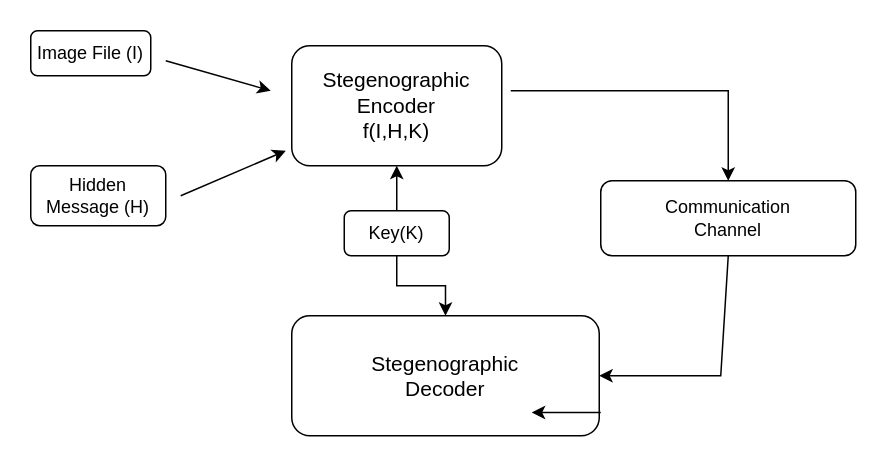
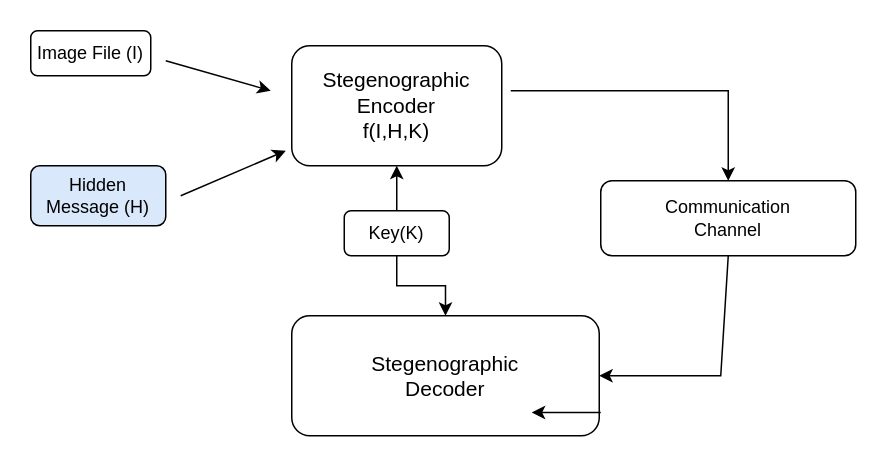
(98, 196) -> (98, 196)
